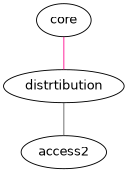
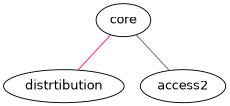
(64, 119) -> (153, 53)
